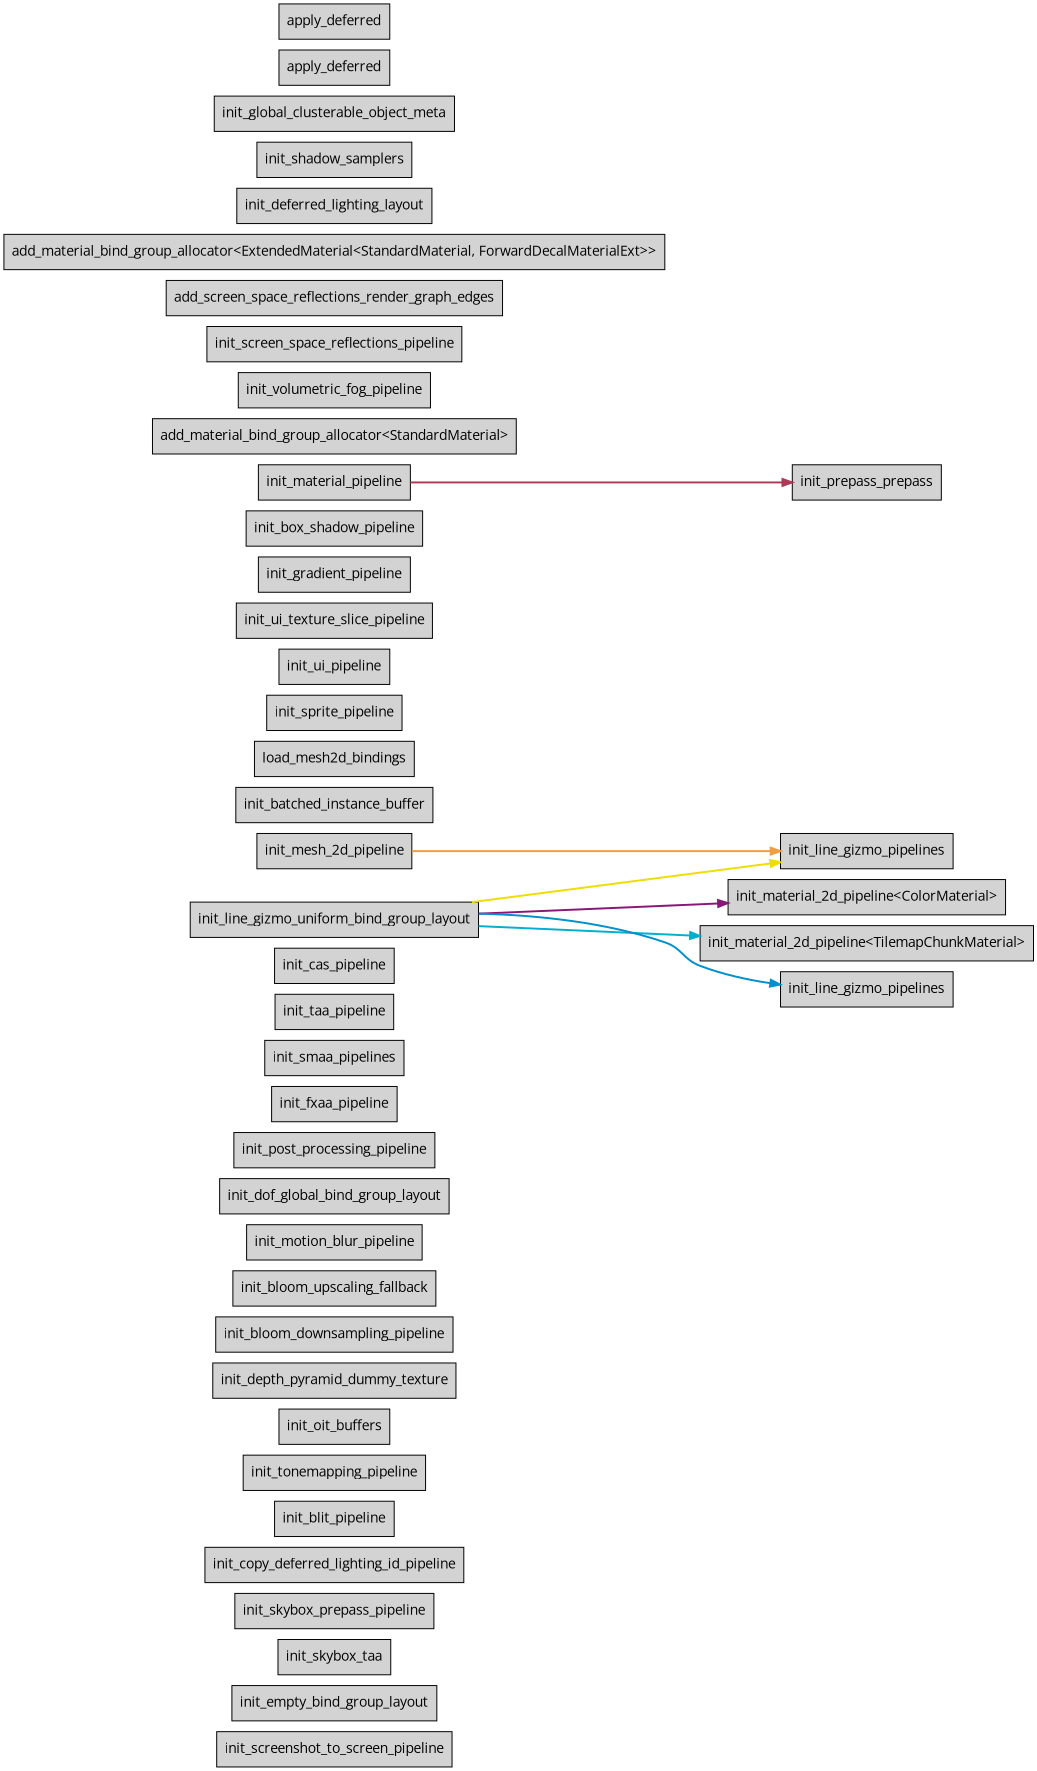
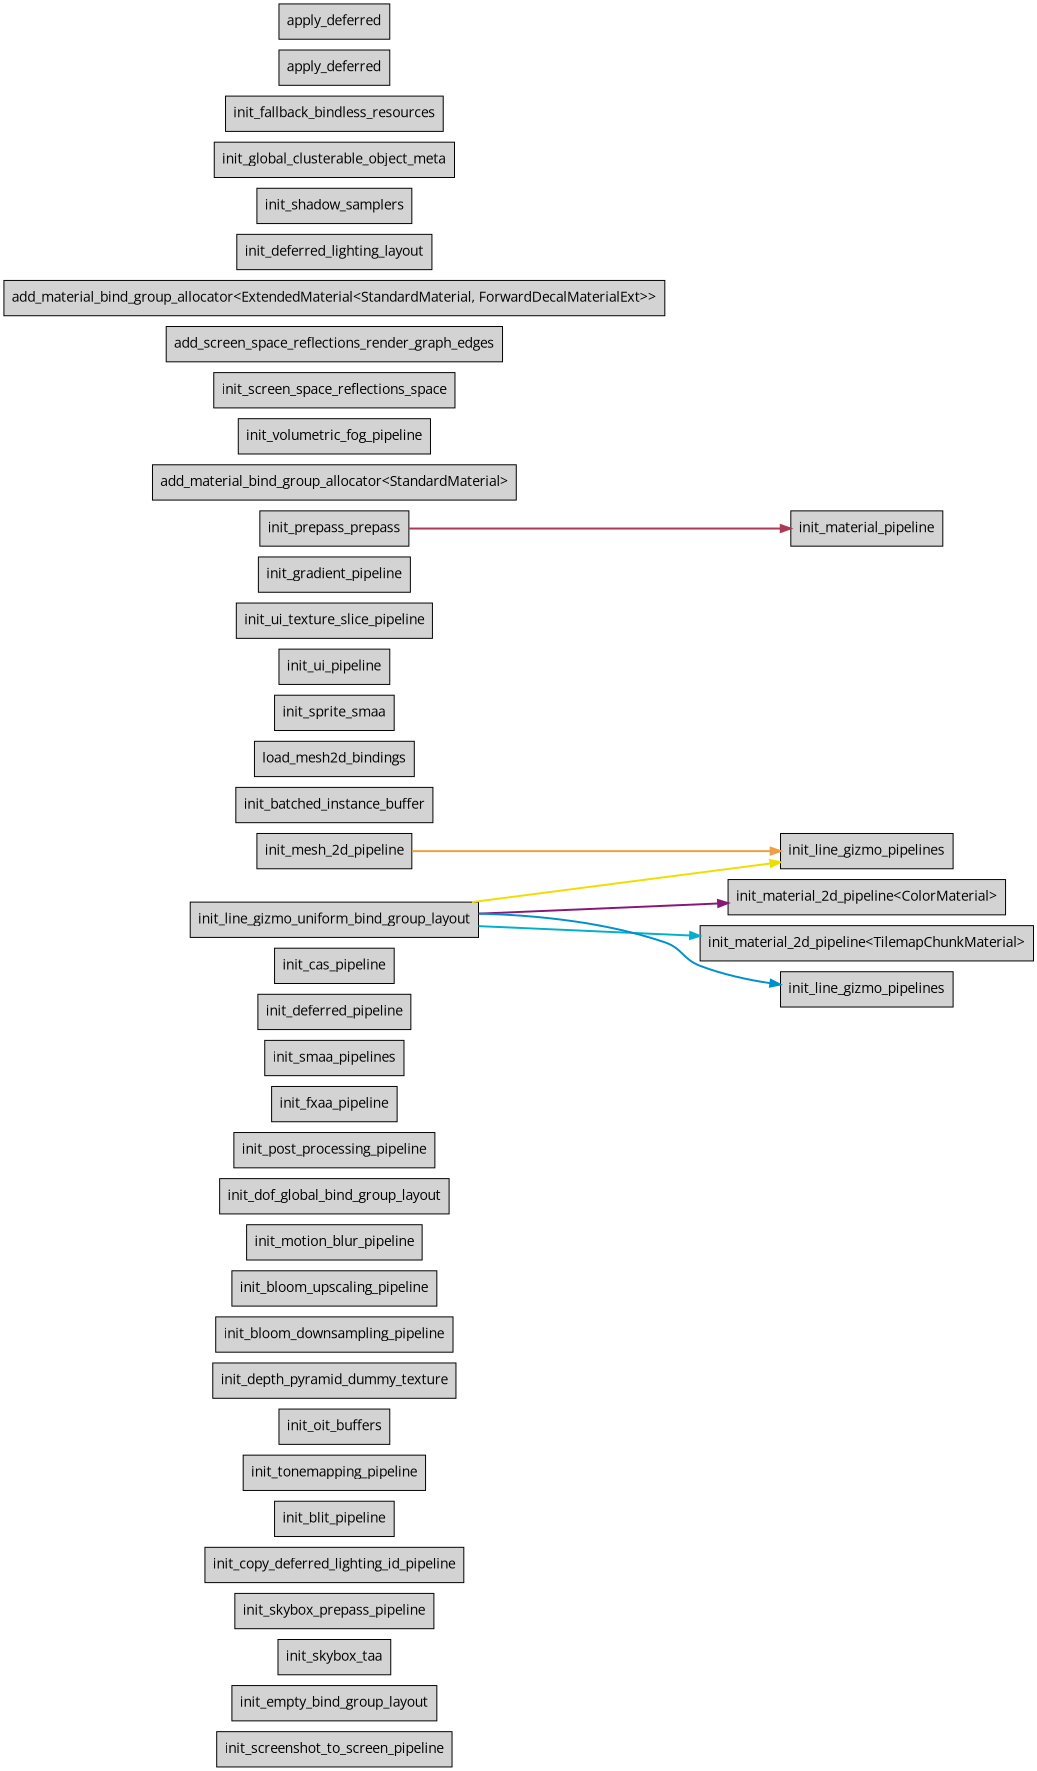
none -> (334, 114)
(334, 344) -> (334, 390)
(596, 482) -> (595, 529)
(334, 529) -> none
(334, 713) -> (334, 713)
(334, 1012) -> (334, 1012)
(334, 1288) -> (334, 1288)
